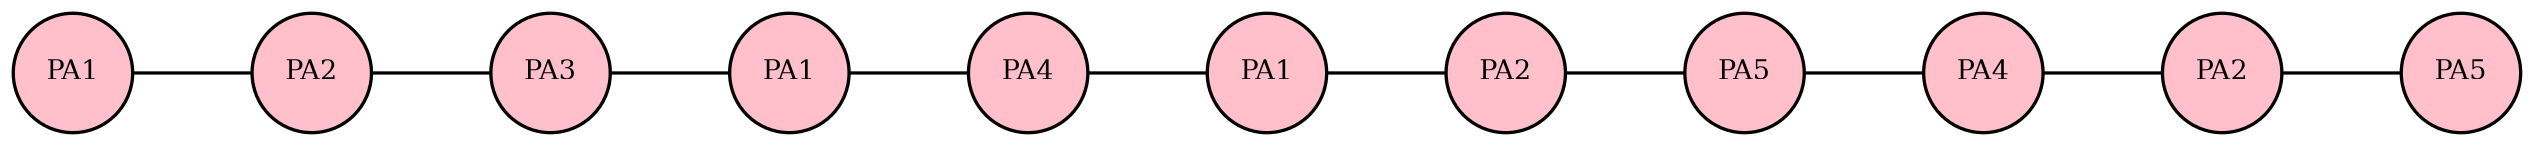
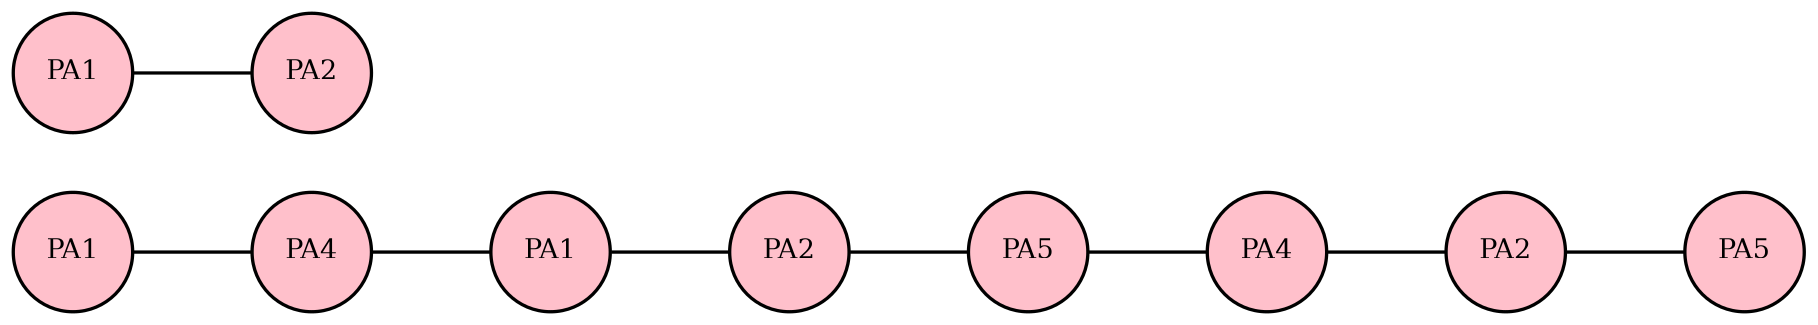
(551, 73) -> none
